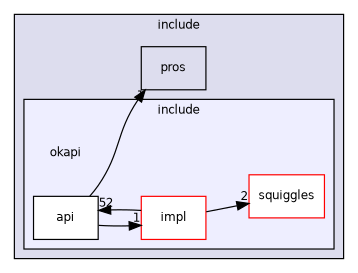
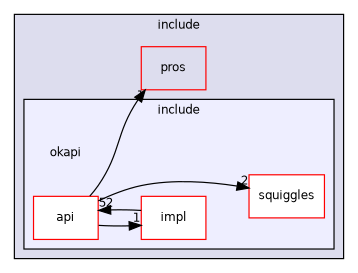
(174, 68) -> (174, 68)
(222, 209) -> (166, 182)
(66, 218) -> (66, 218)
